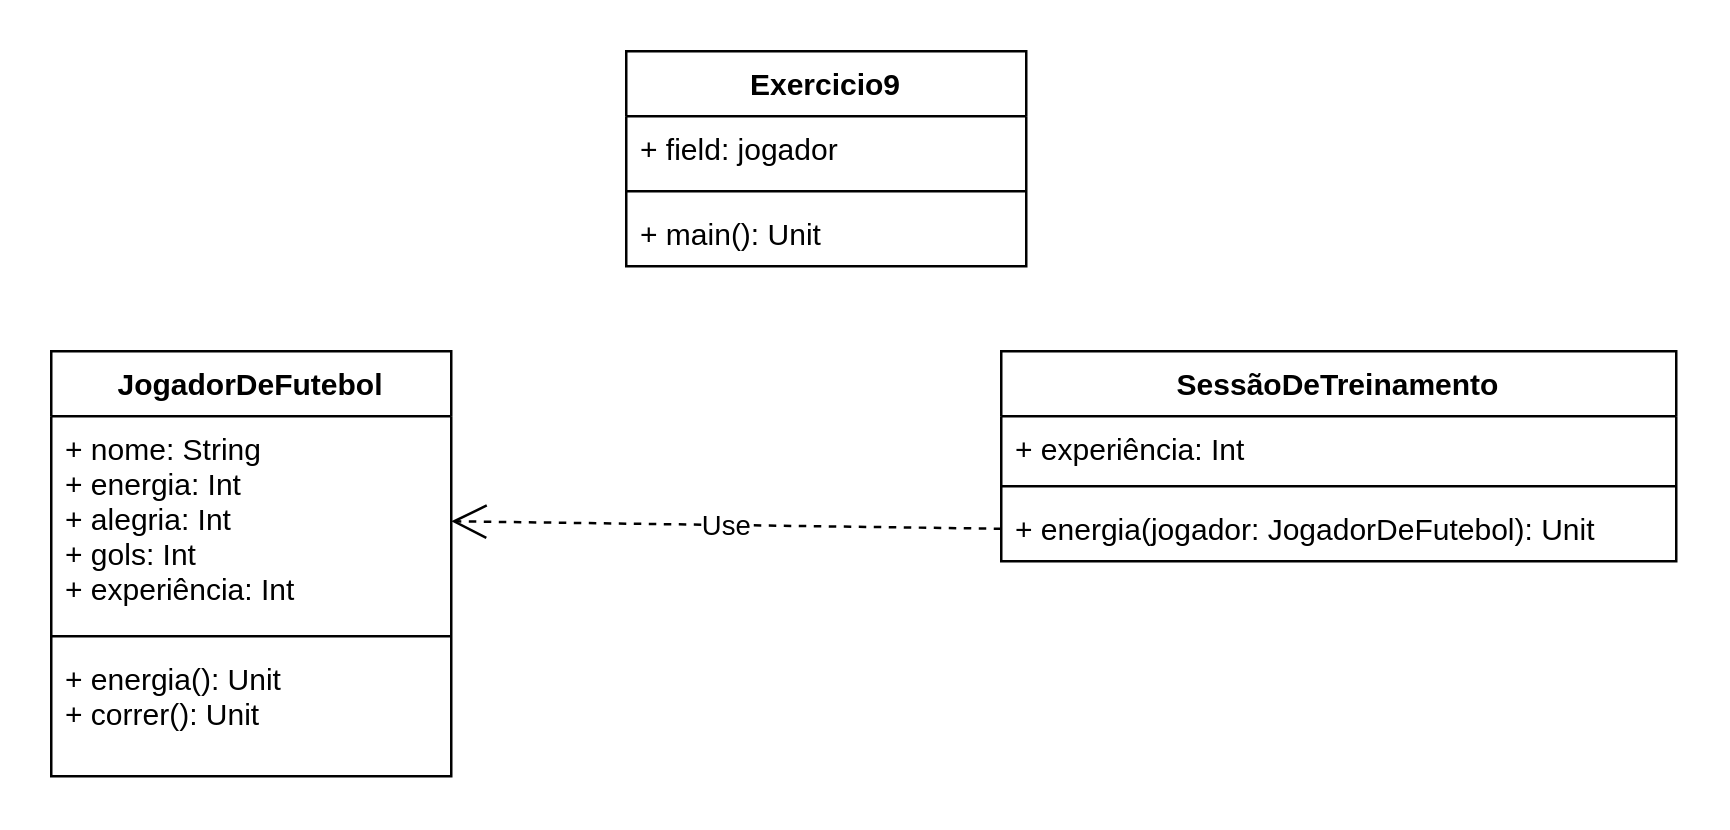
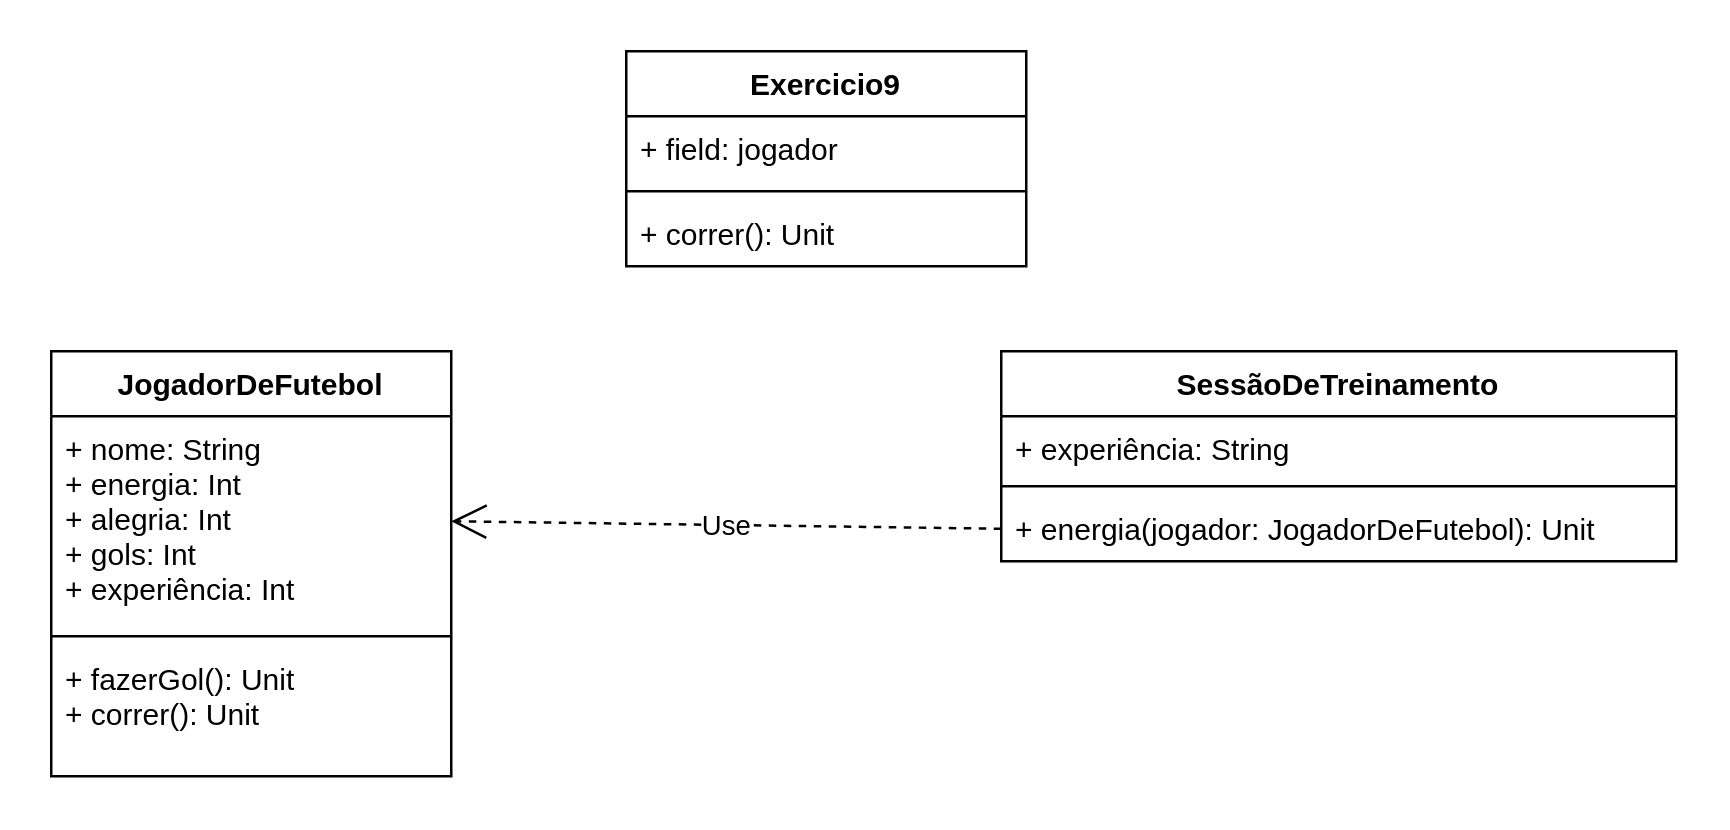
(738, 235) -> (759, 235)
(1147, 450) -> (1168, 450)
(188, 680) -> (197, 680)
